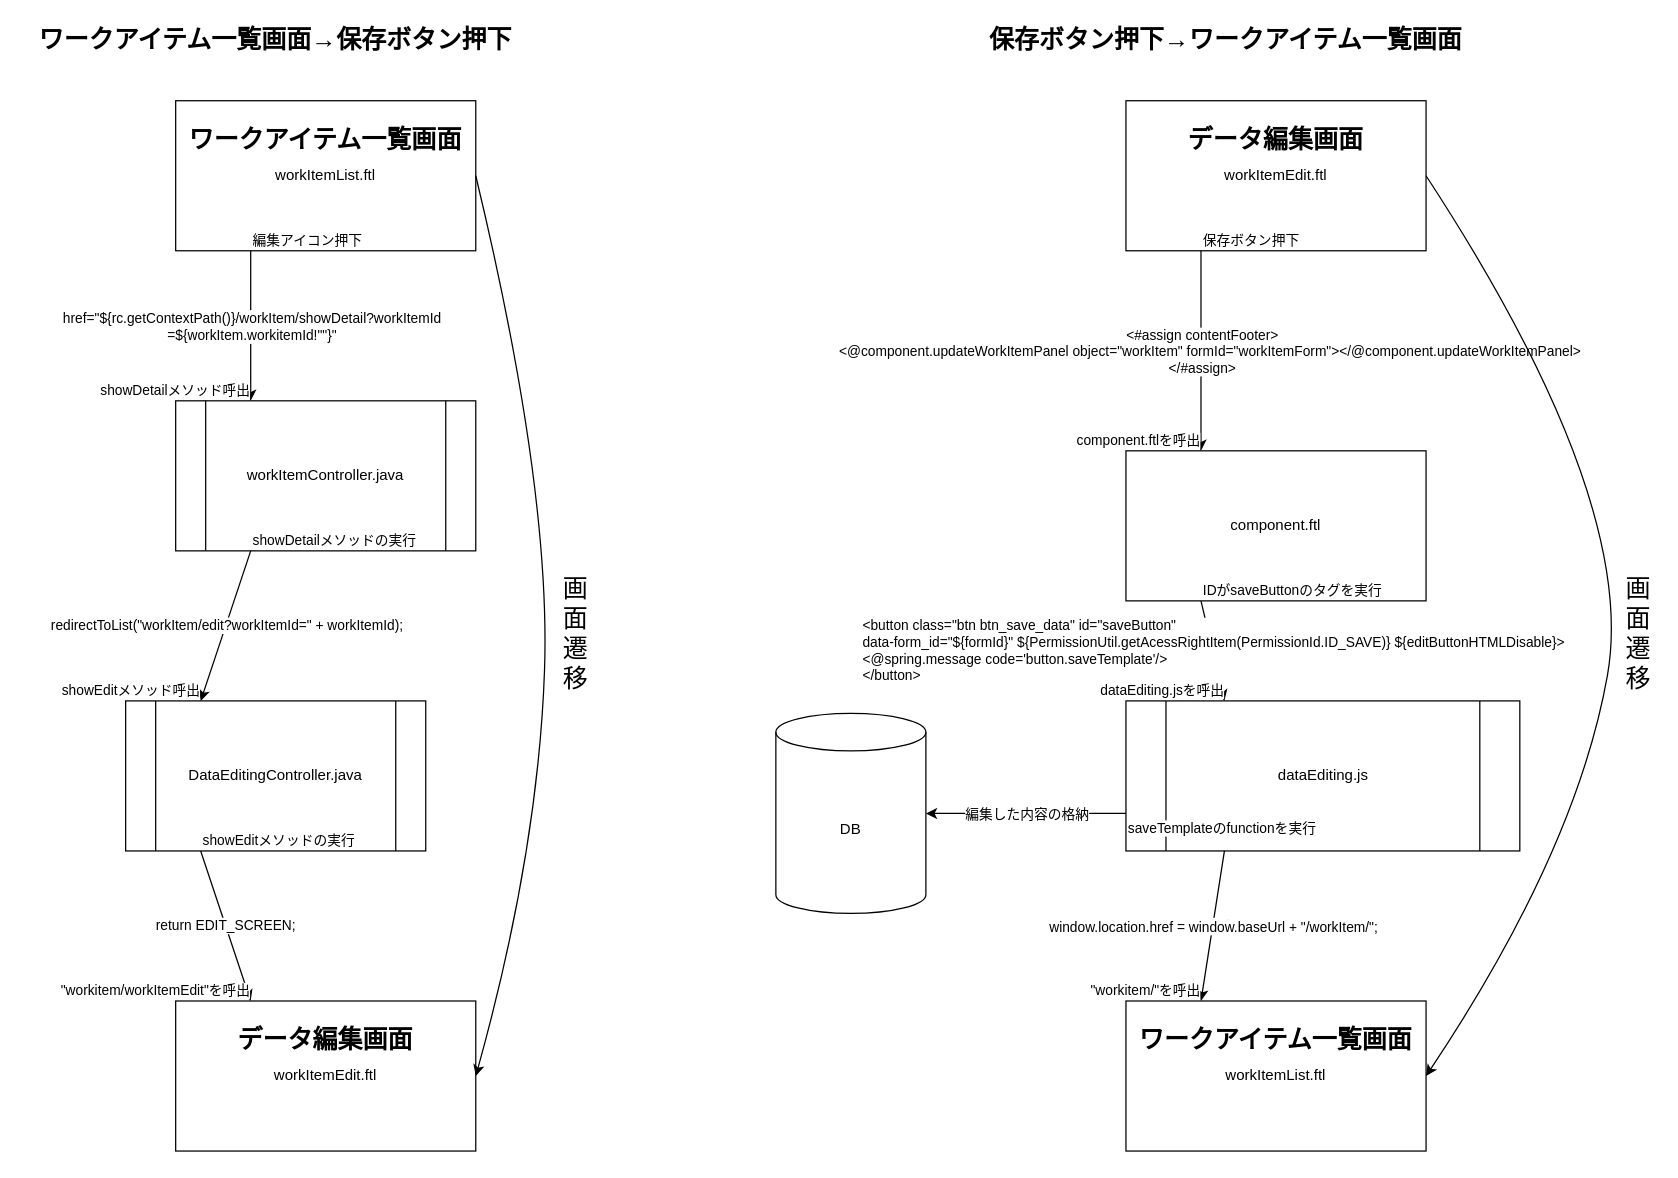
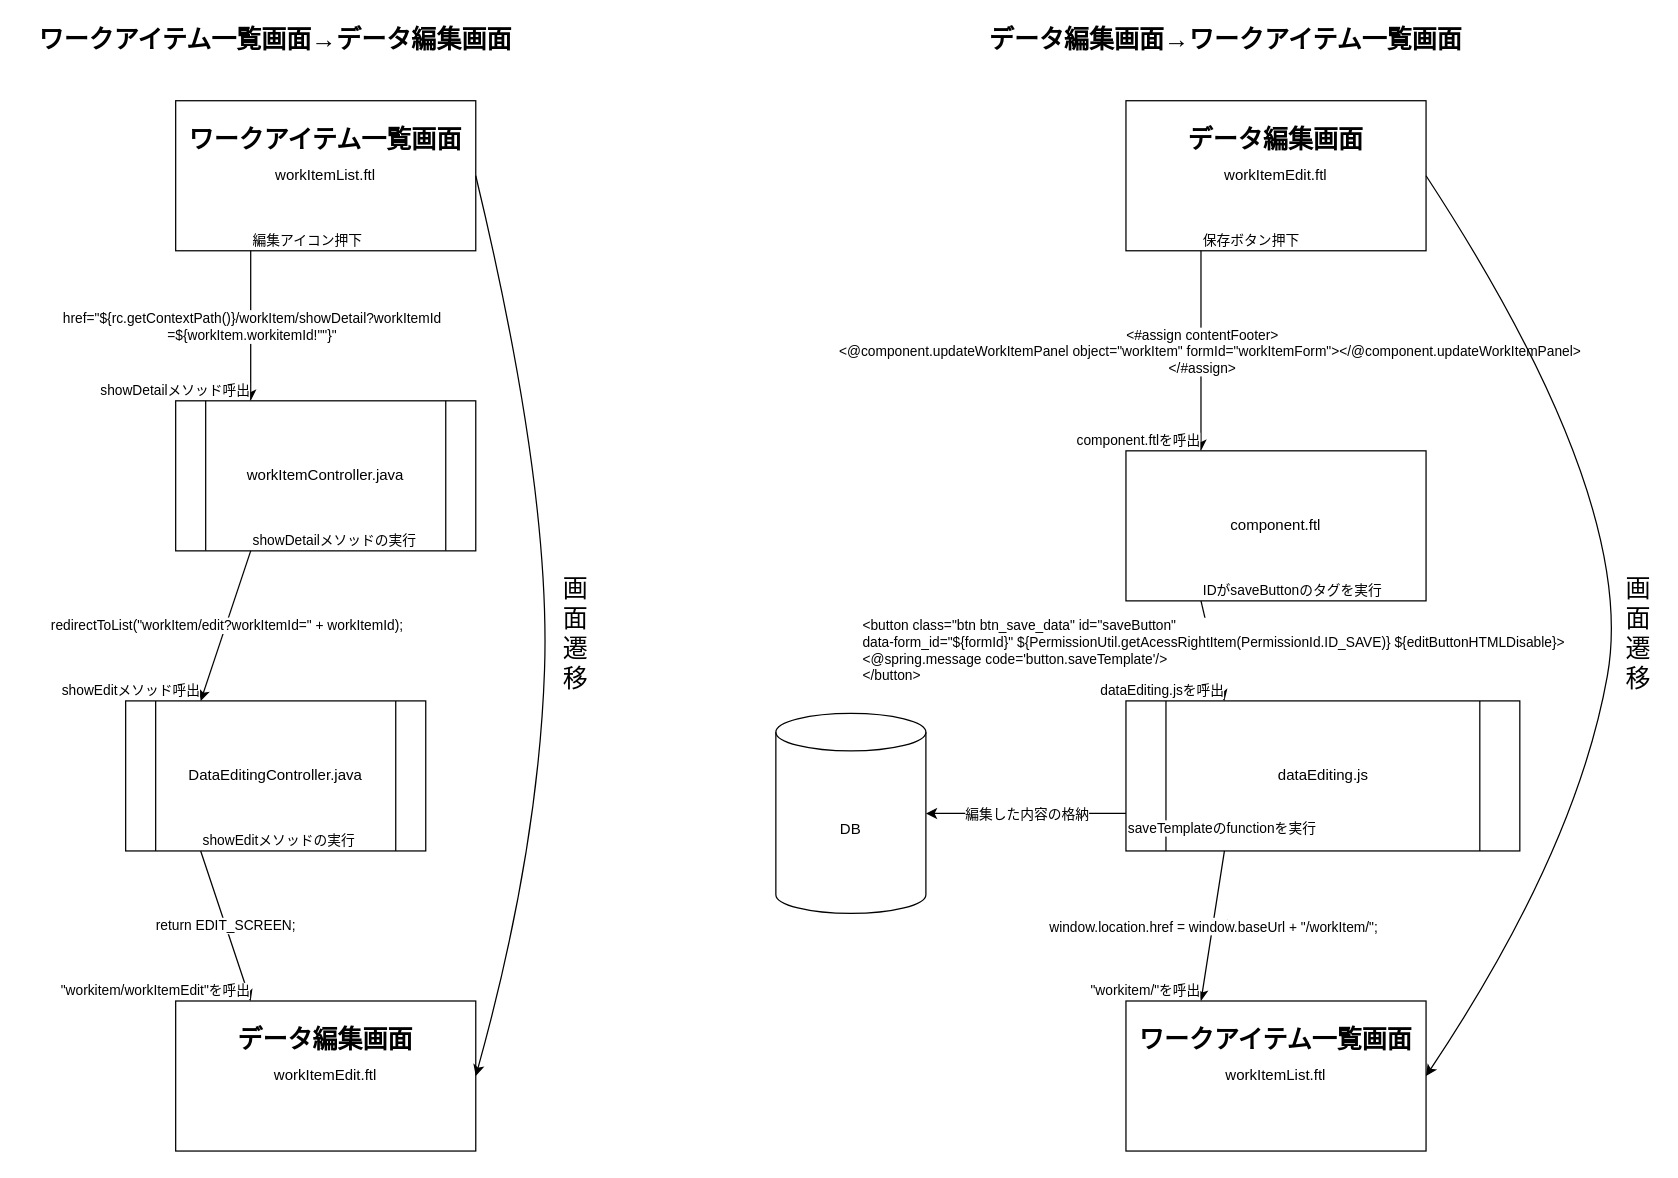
(276, 38) -> (276, 38)
(1226, 38) -> (1226, 38)
